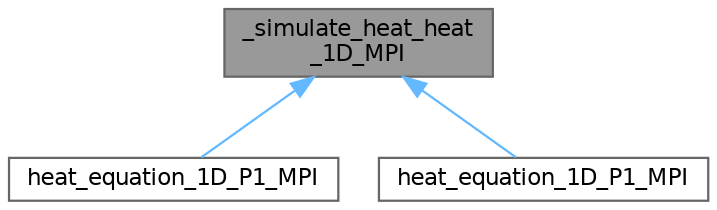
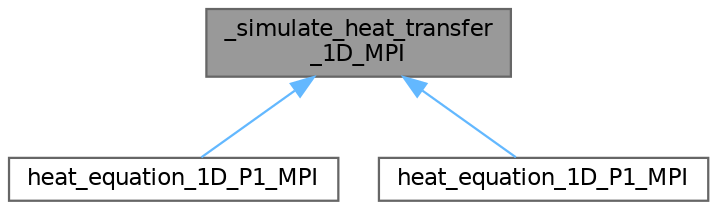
(359, 43) -> (359, 43)
